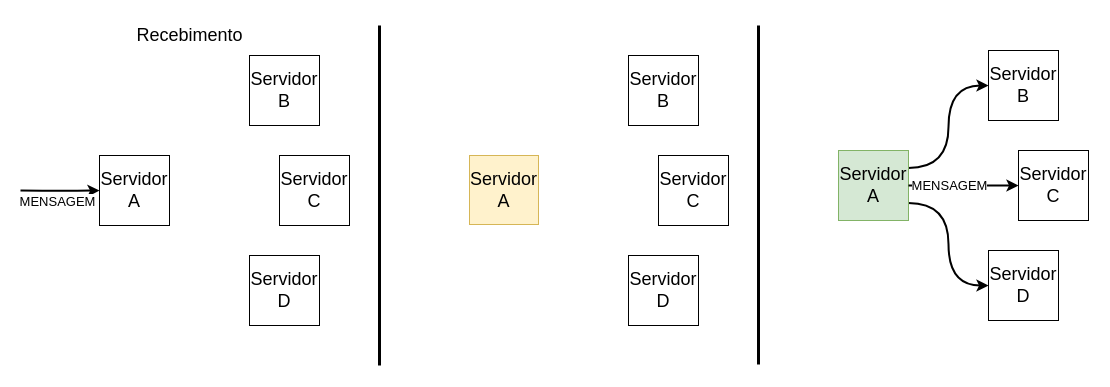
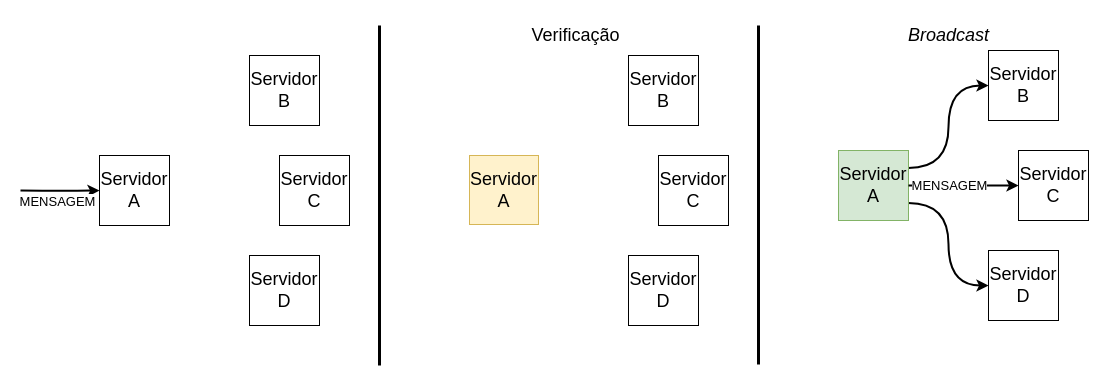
(190, 36) -> none
none -> (575, 36)
none -> (949, 36)
